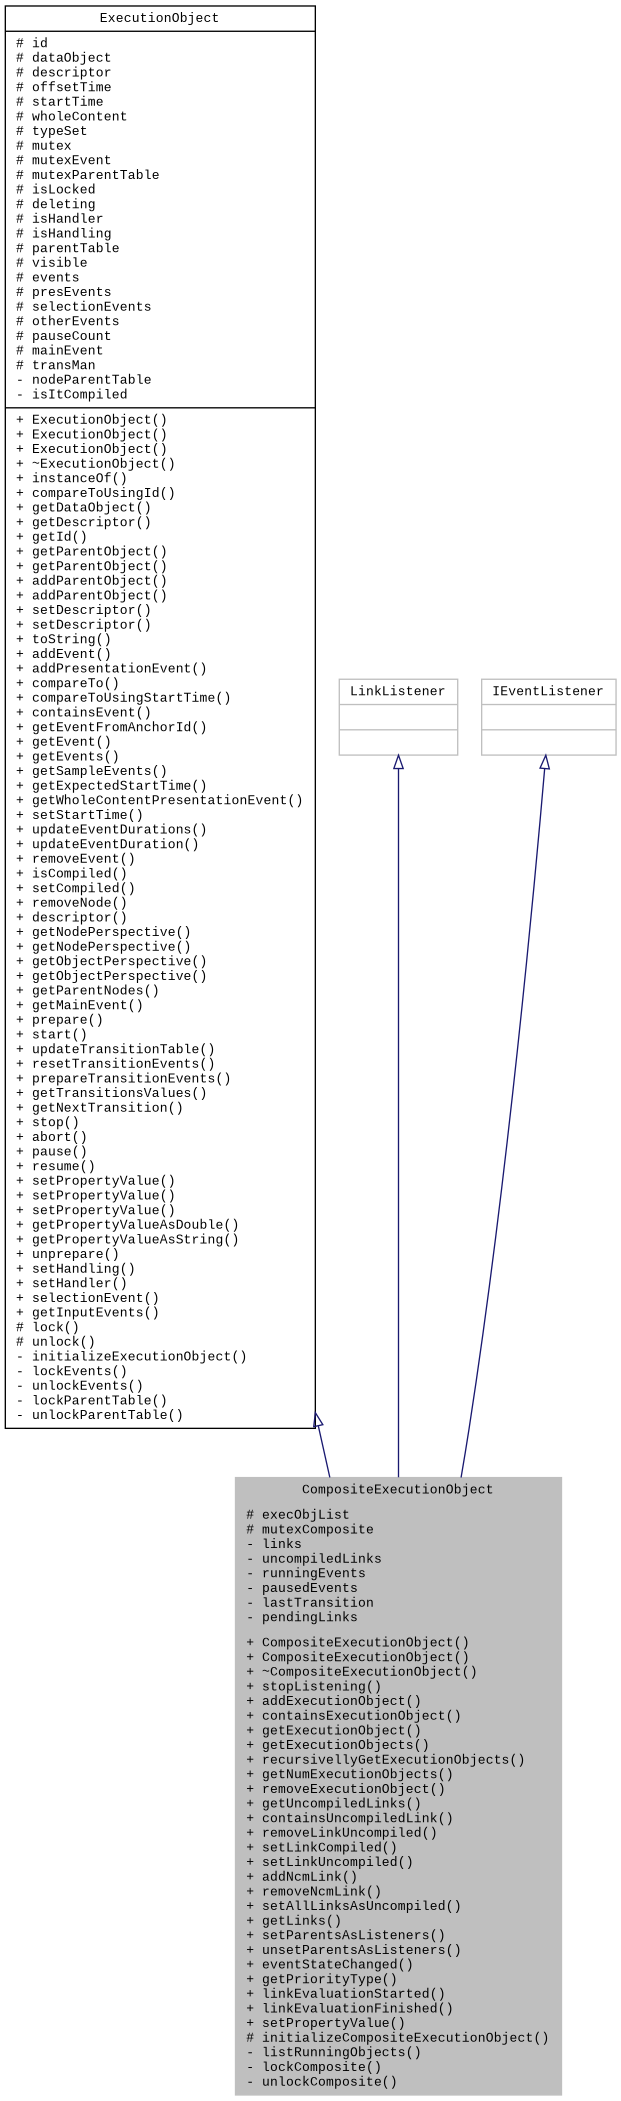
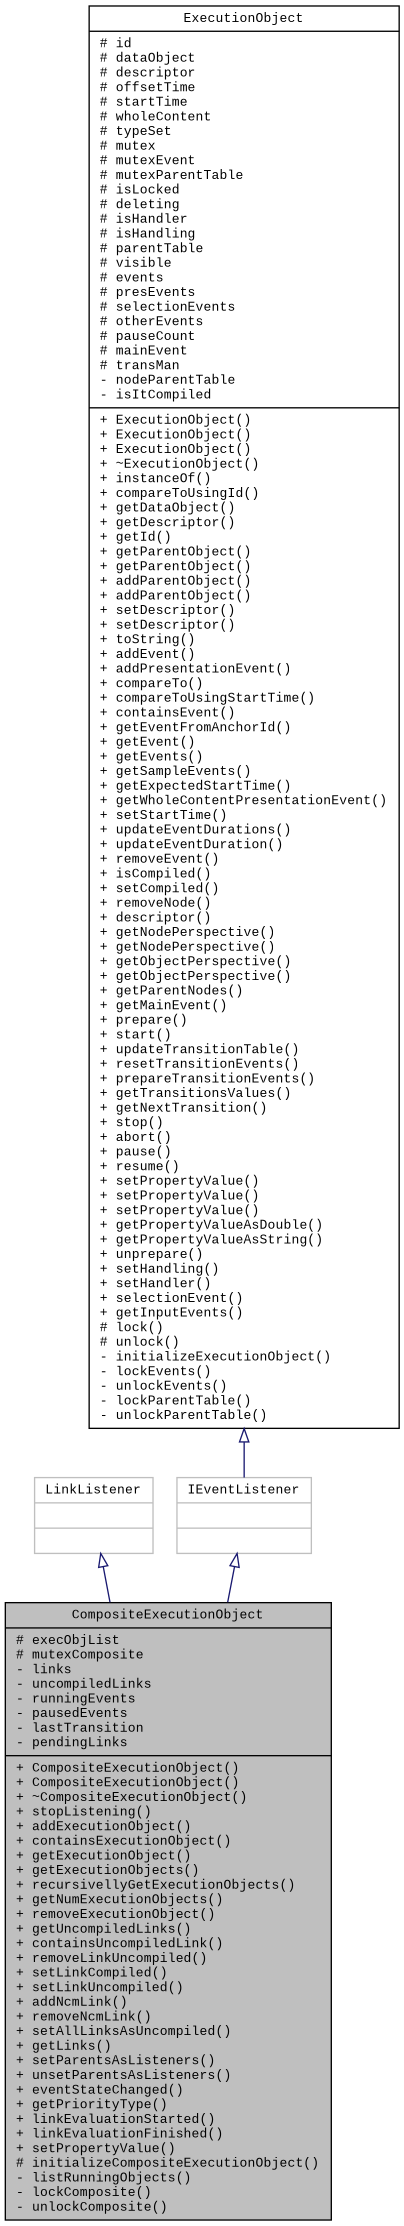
(324, 1452) -> (244, 1460)
(399, 1786) -> (168, 1911)
